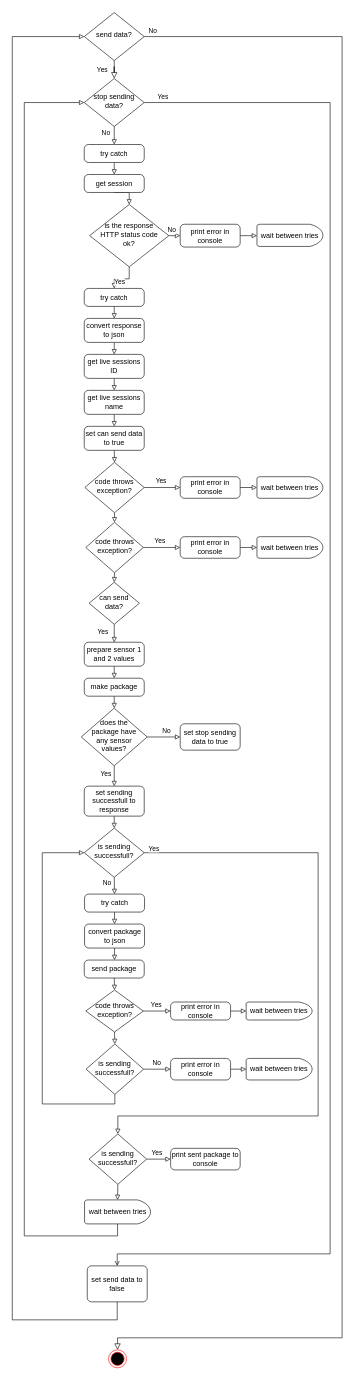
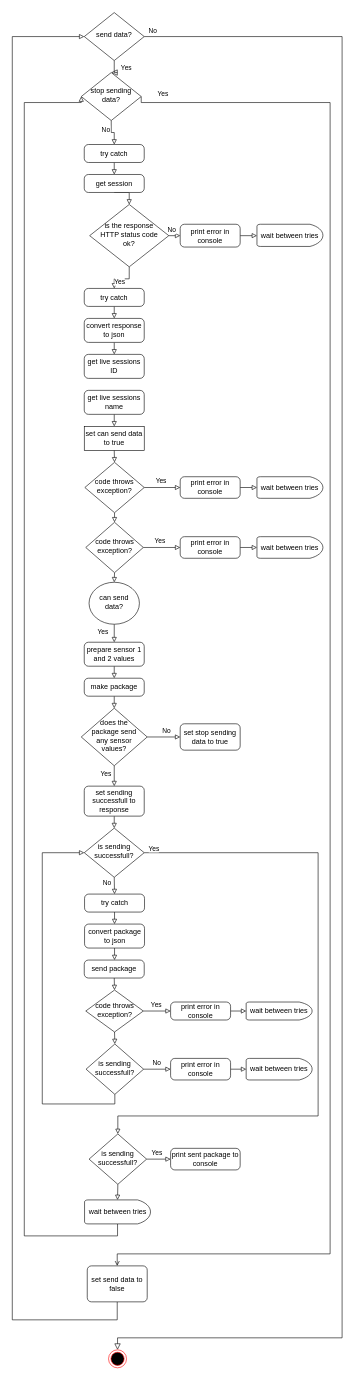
(114, 102) -> (111, 96)
(114, 381) -> none
(114, 438) -> (114, 438)
(114, 603) -> (114, 603)
(114, 736) -> (114, 736)
